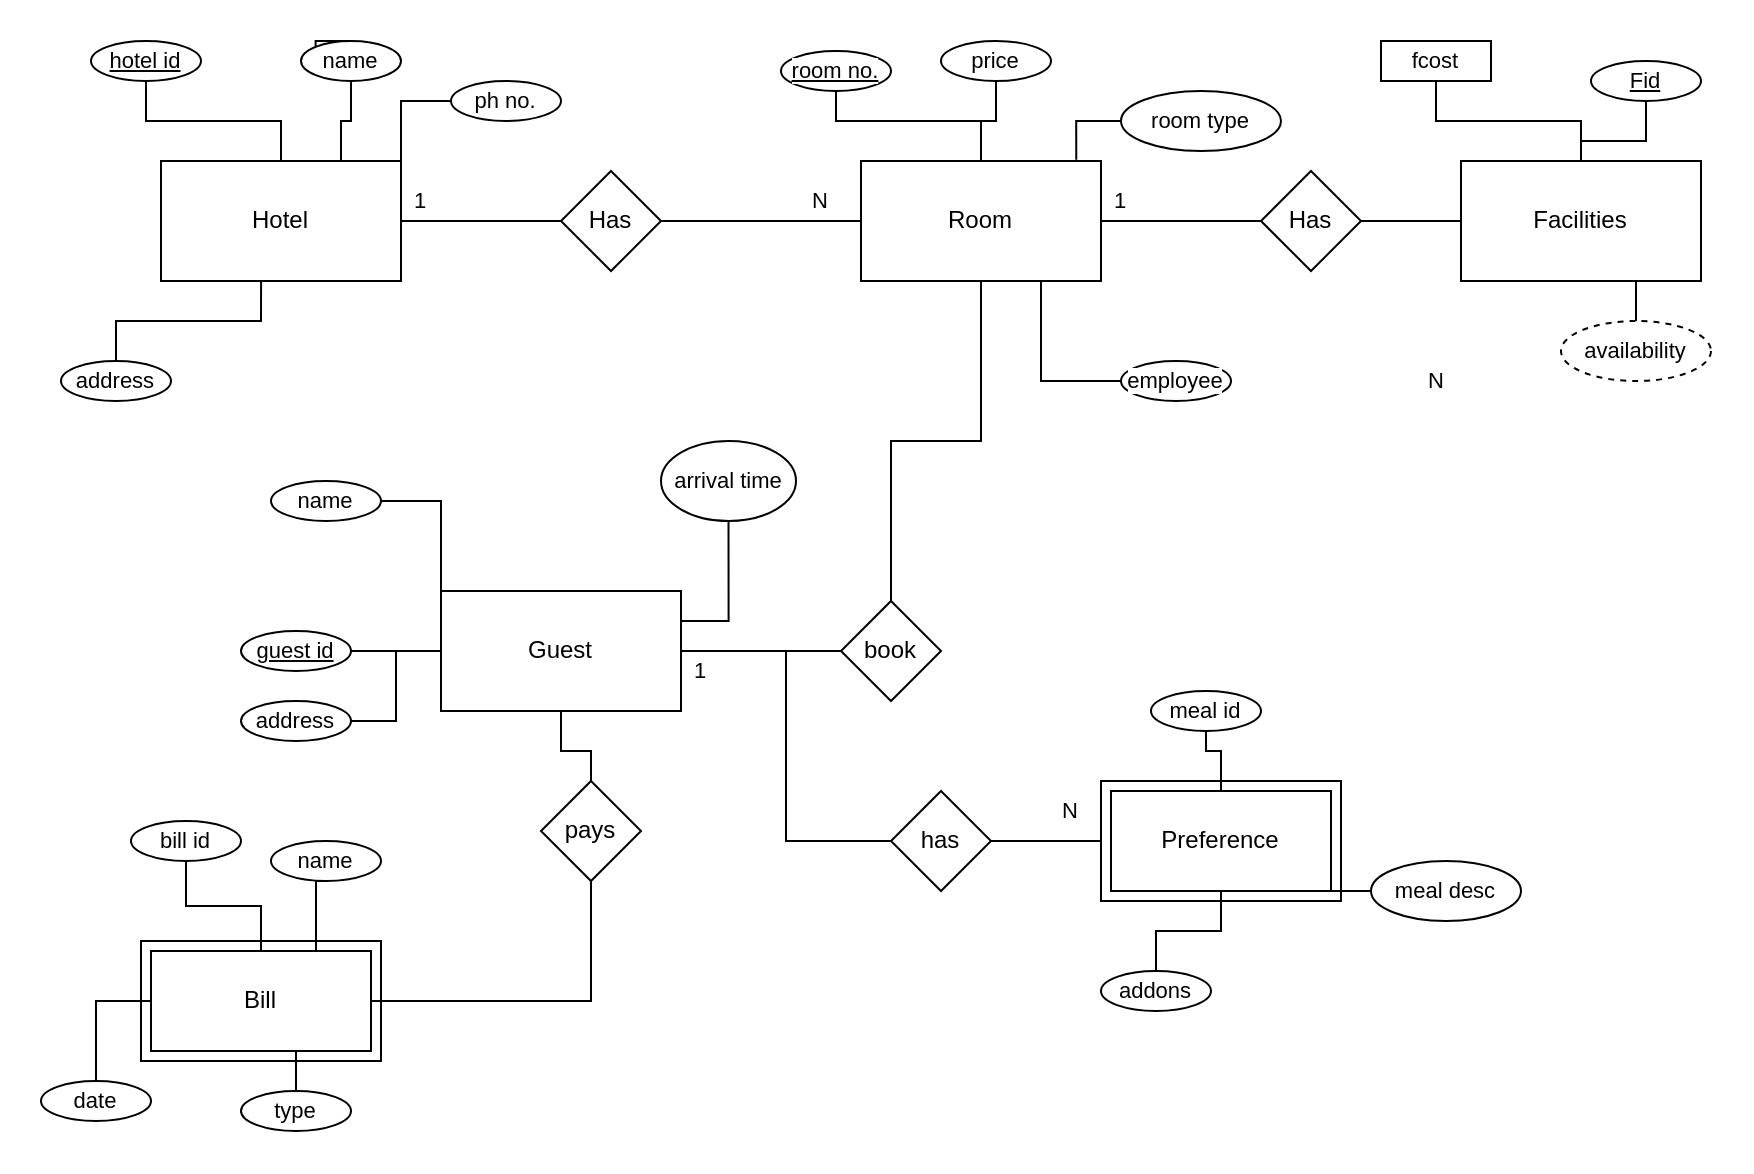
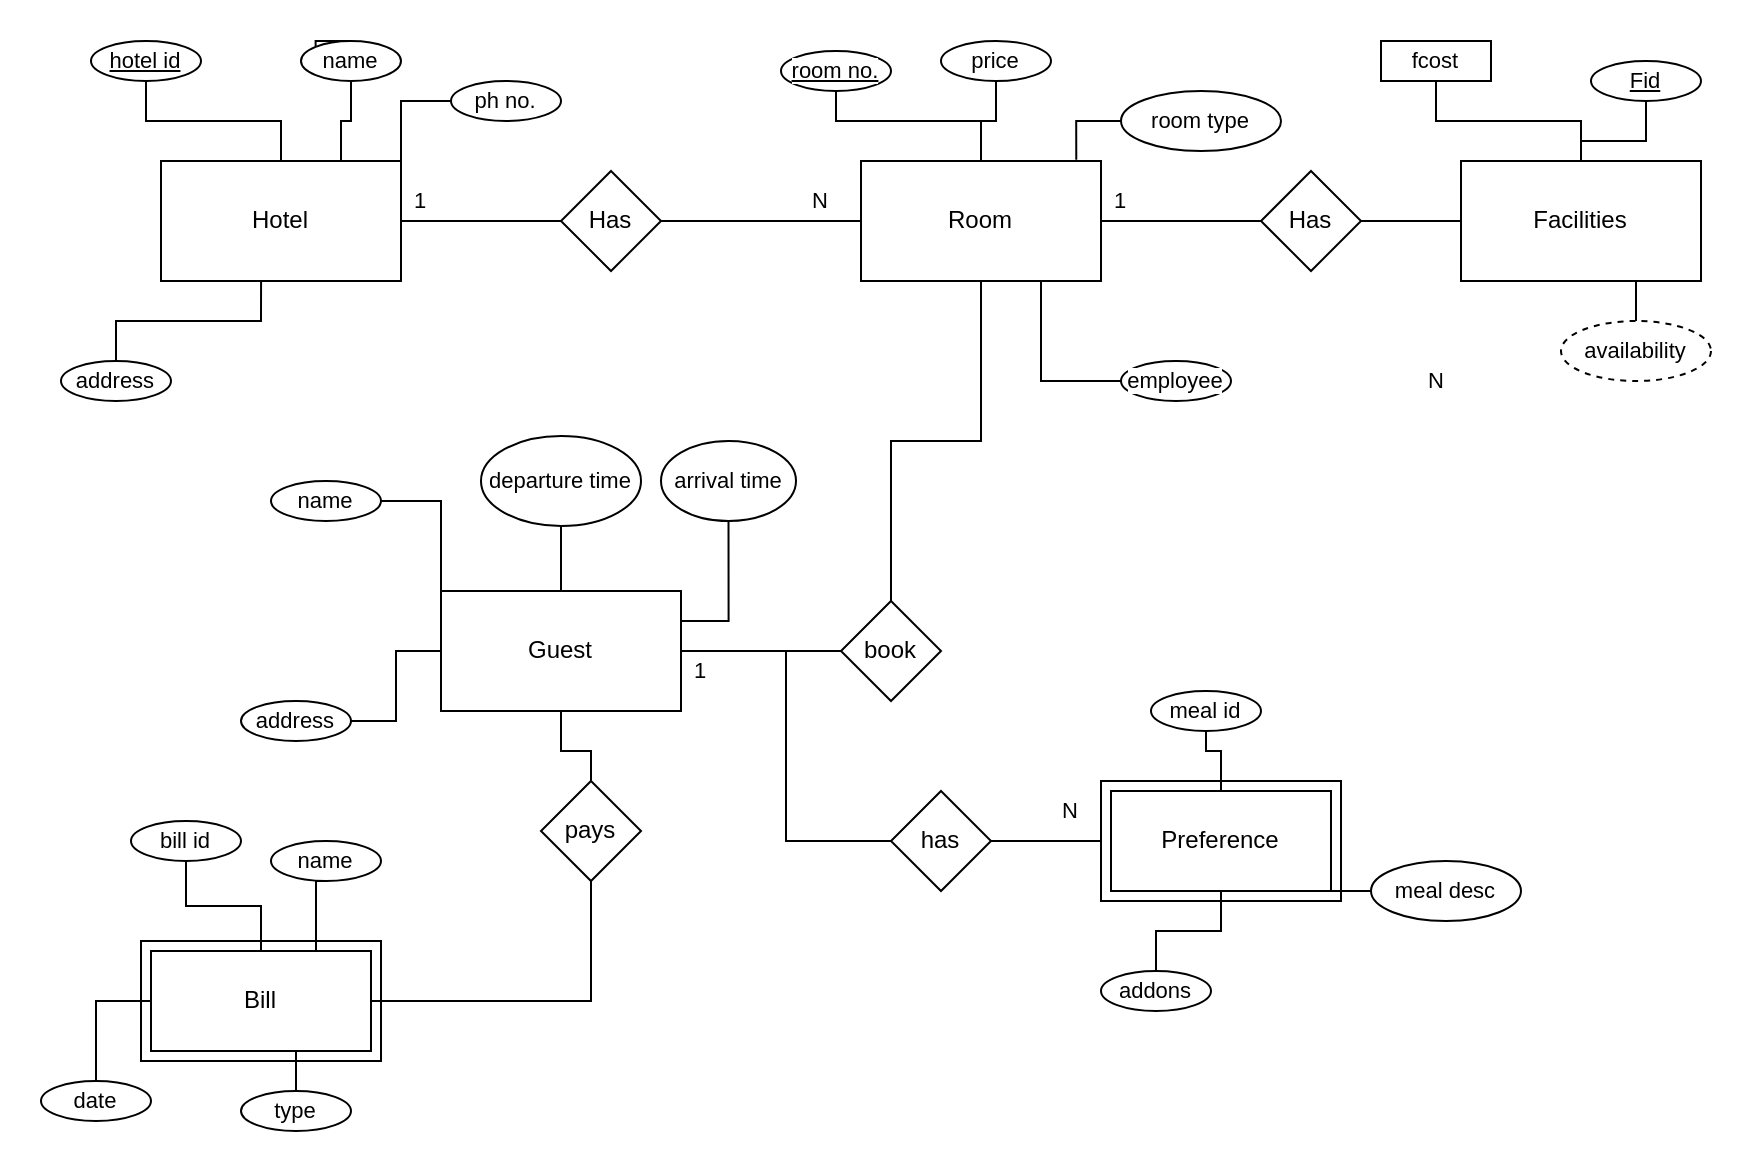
none -> (561, 481)
none -> (561, 558)
(296, 651) -> none
(371, 651) -> none
